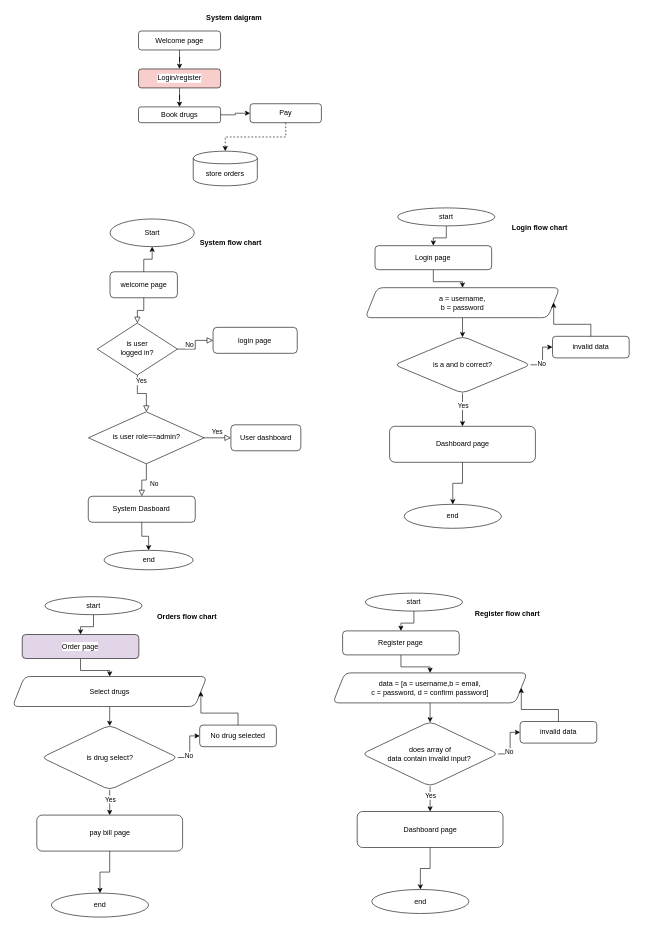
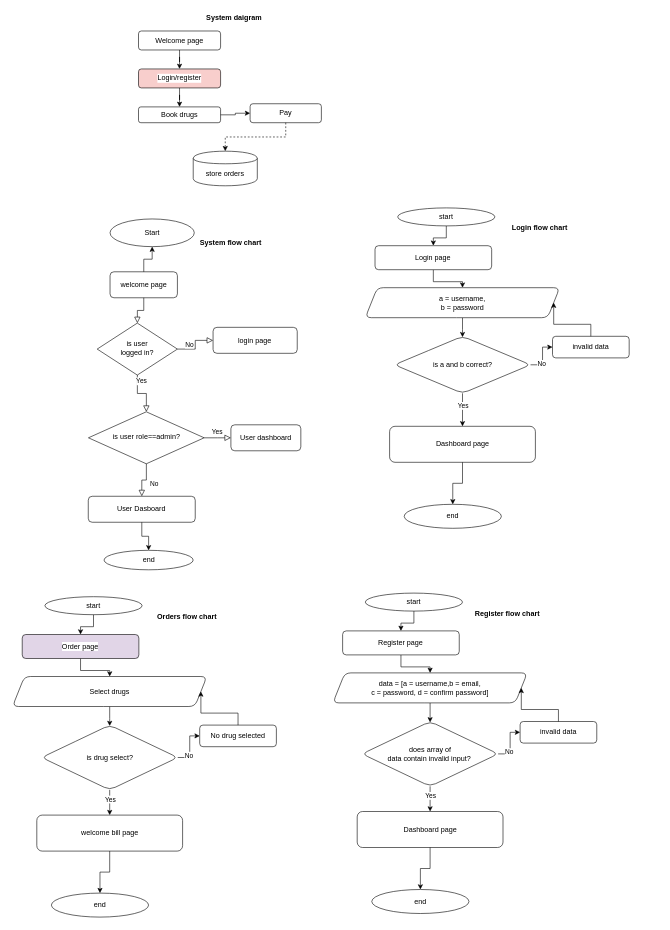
(141, 509) -> (141, 509)
(110, 833) -> (110, 833)
